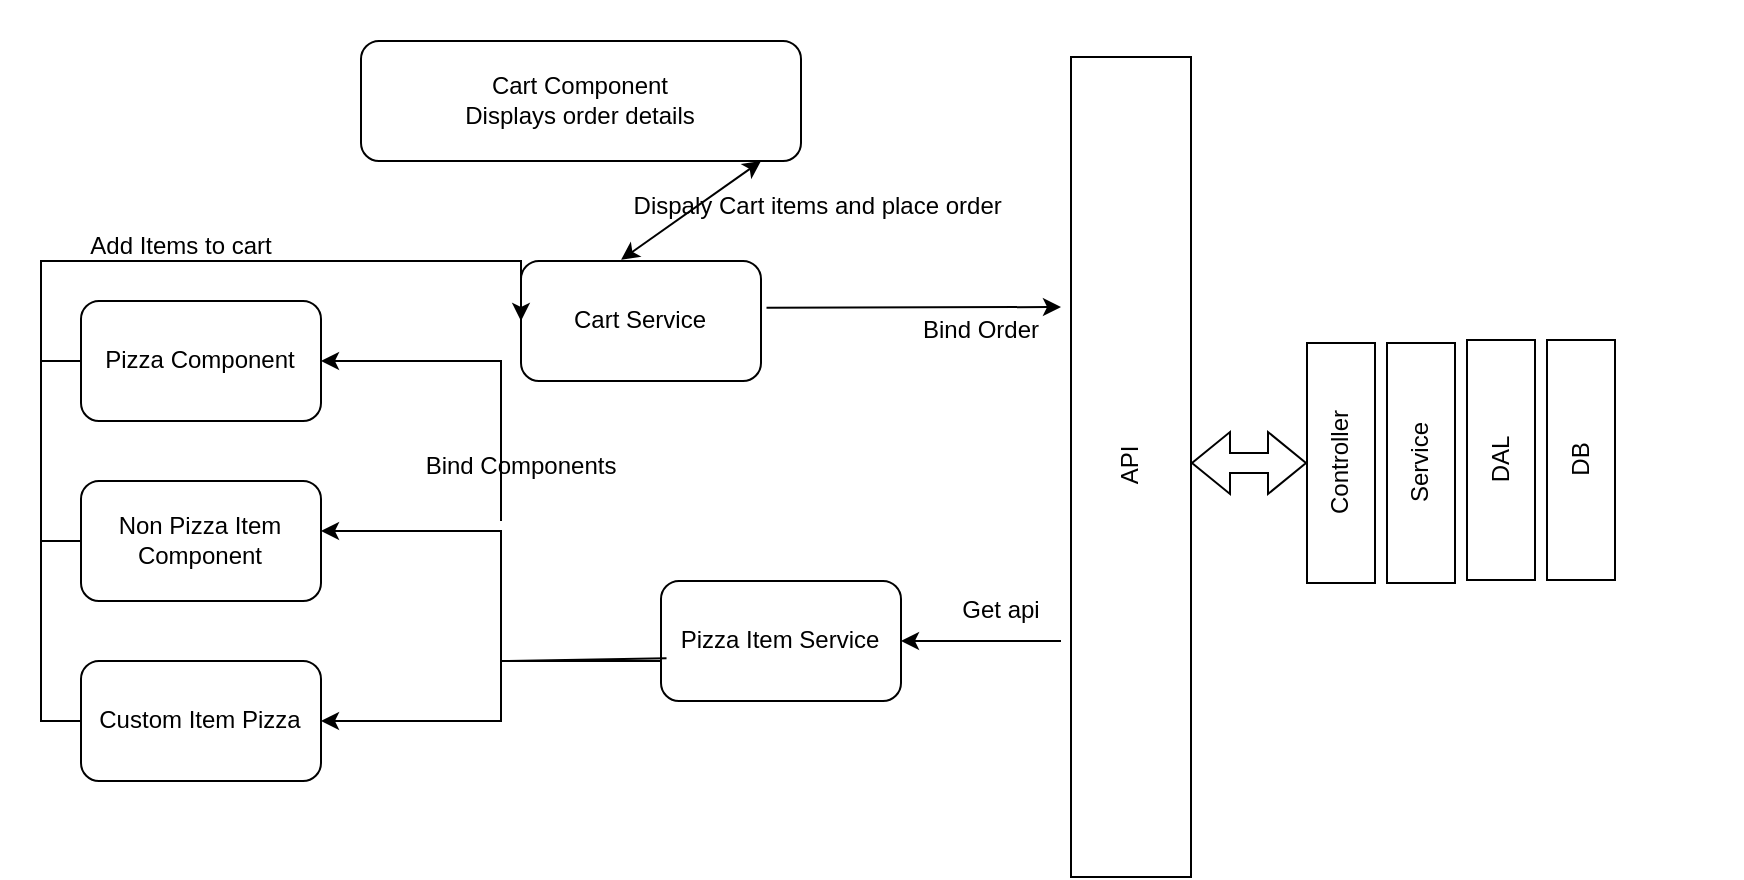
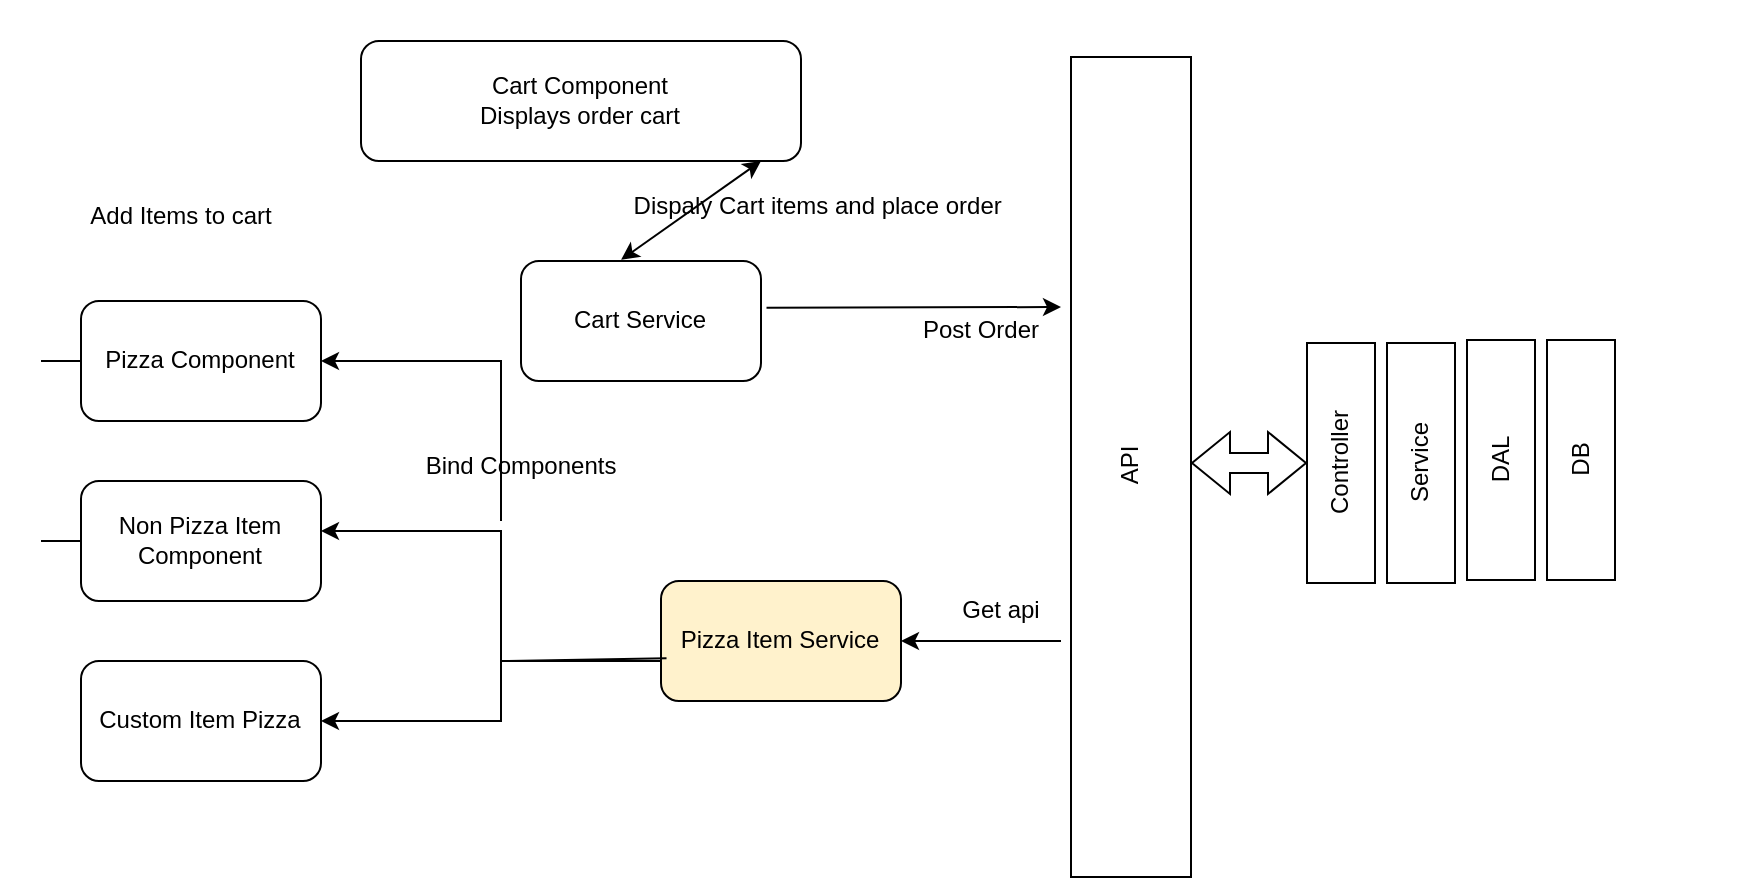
(581, 101) -> (581, 101)
(181, 247) -> (181, 217)
(150, 261) -> none
(982, 331) -> (982, 331)
(781, 641) -> (781, 641)
